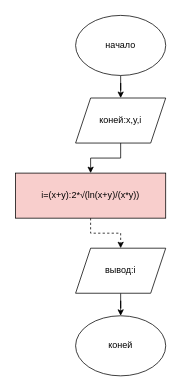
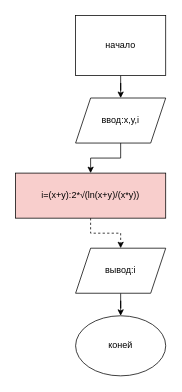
(120, 45) -> (120, 45)
(120, 120) -> (120, 120)
